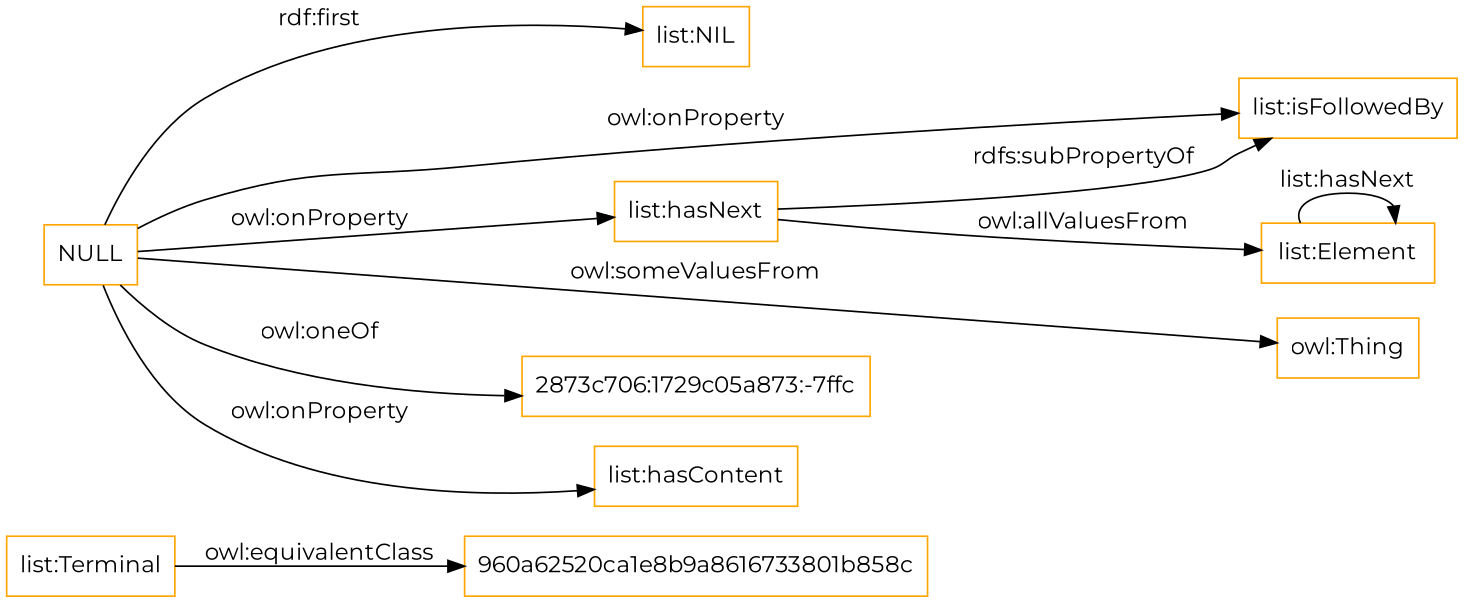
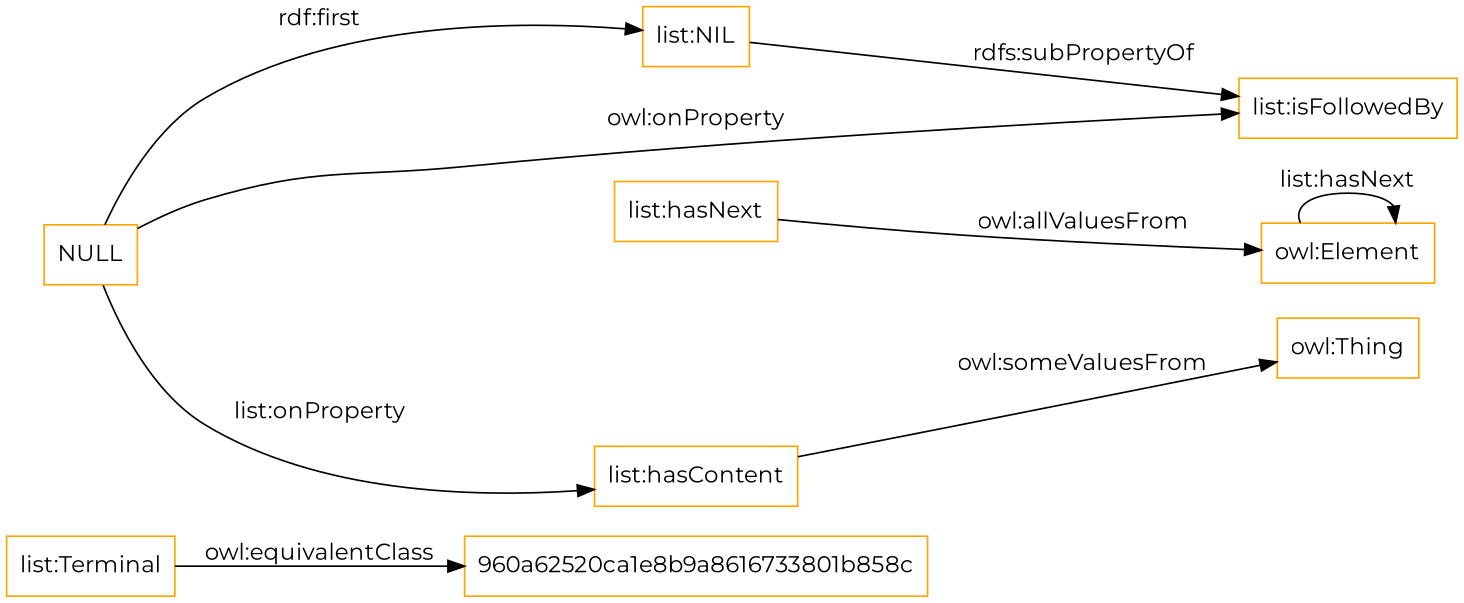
(1021, 196) -> (986, 68)
(367, 235) -> none
(1348, 253) -> (1348, 253)
(699, 300) -> (1029, 411)
(696, 386) -> none
(320, 412) -> (320, 412)
